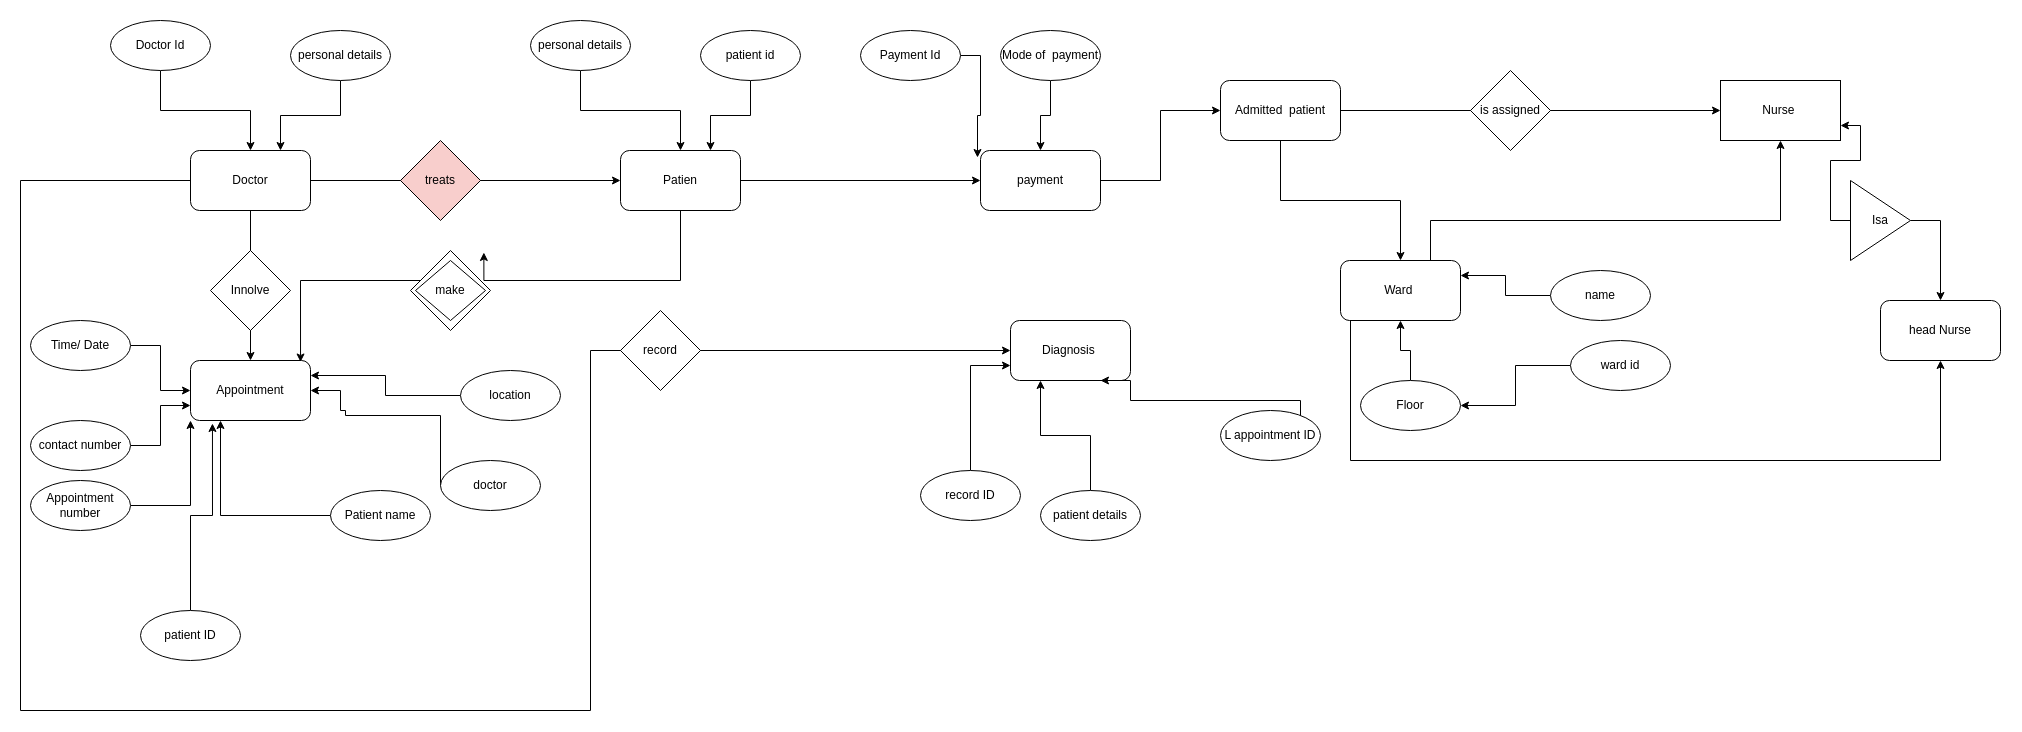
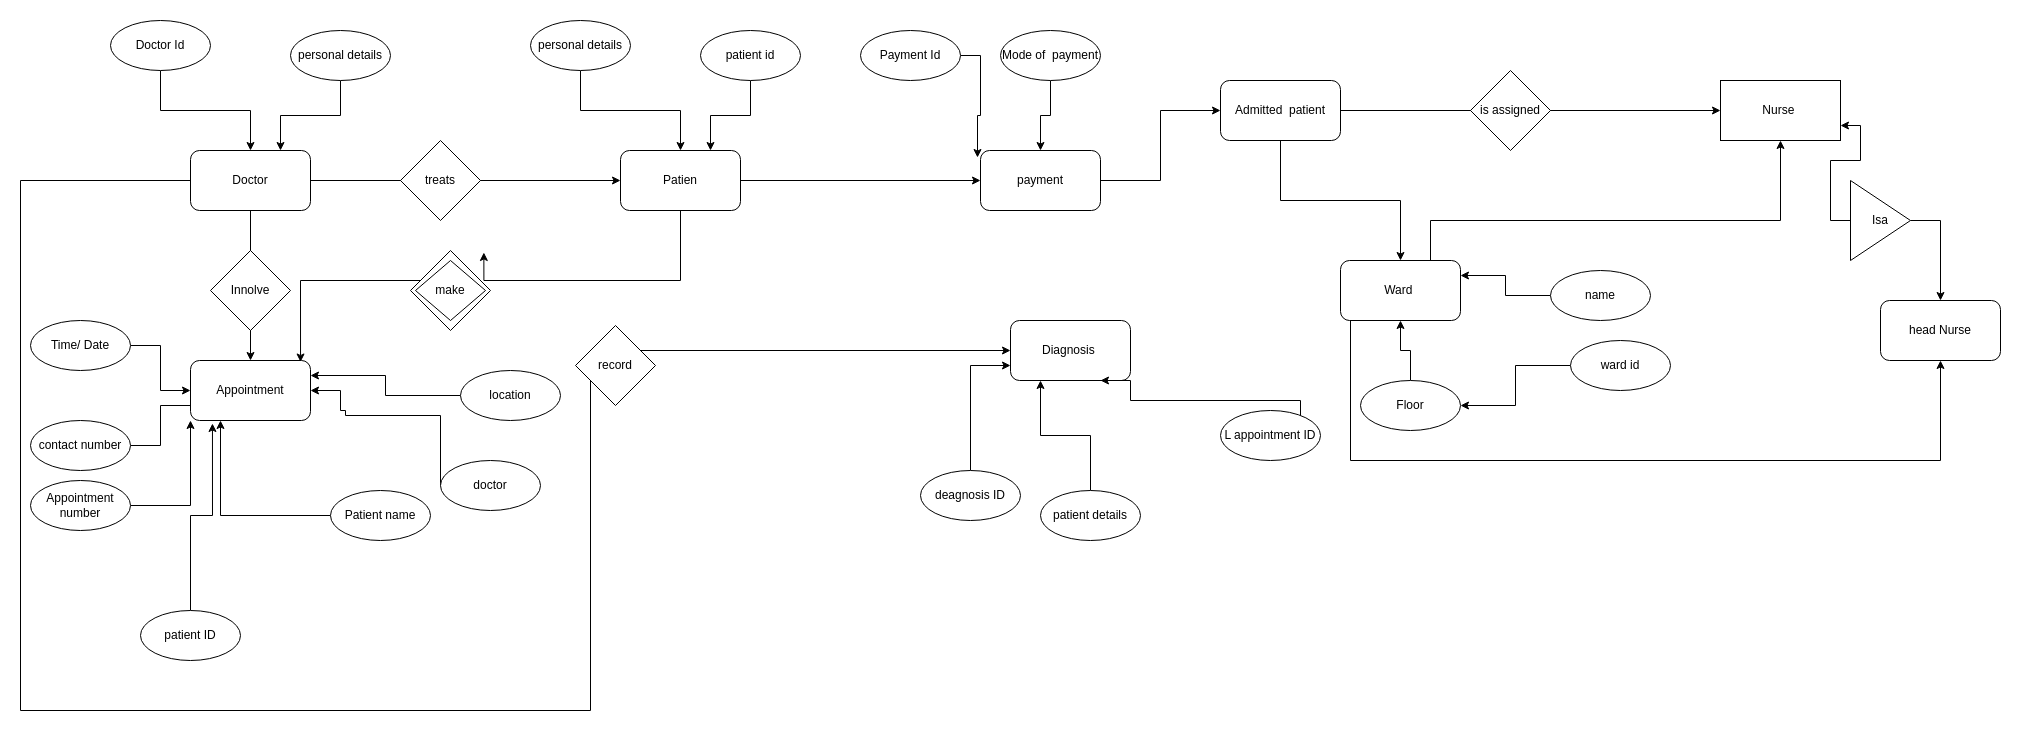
(441, 181) -> (441, 181)
(661, 351) -> (616, 366)
(182, 406) -> (184, 406)
(971, 496) -> (971, 496)
